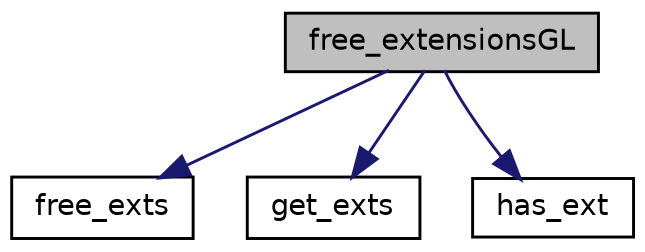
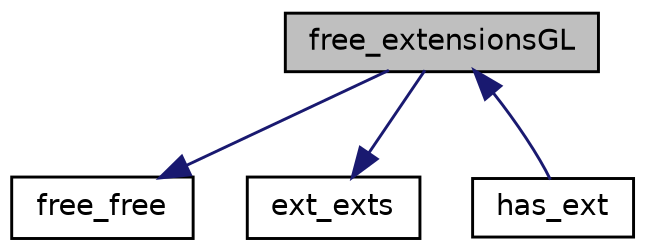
(471, 115) -> (524, 135)
(102, 208) -> (102, 208)
(334, 208) -> (334, 208)
